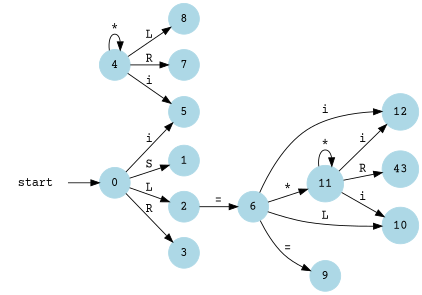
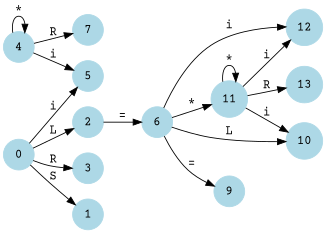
(184, 19) -> none
(400, 169) -> (304, 85)
(36, 183) -> none
